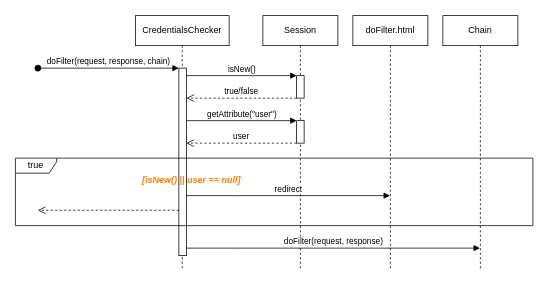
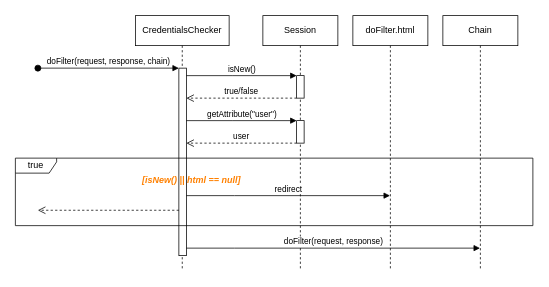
(192, 180) -> (192, 180)
